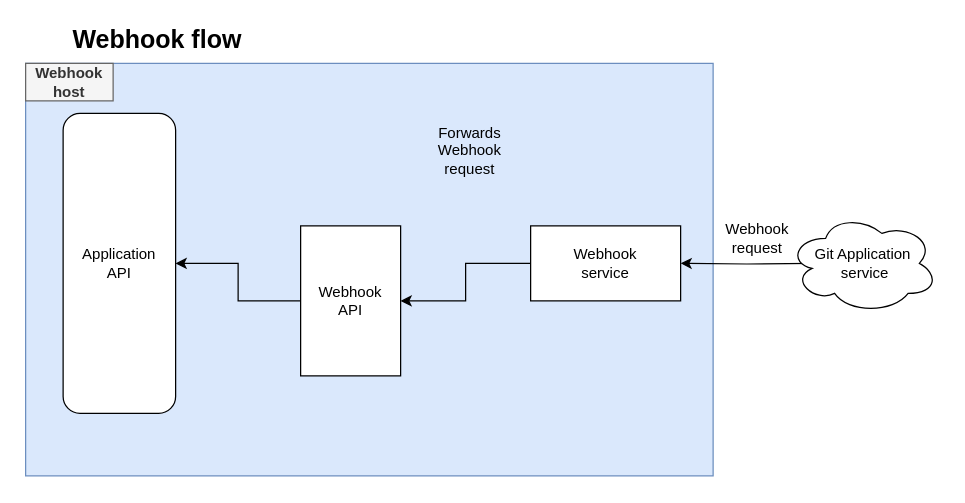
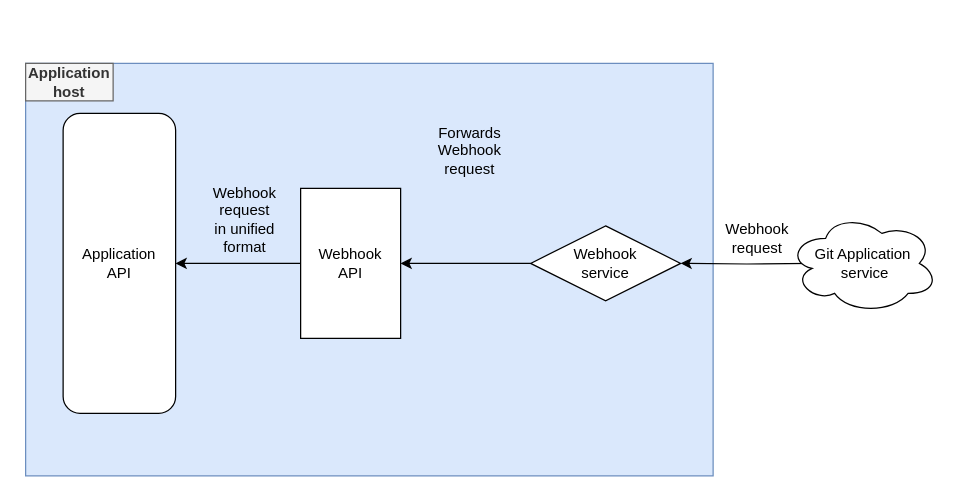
(157, 38) -> none
(69, 82) -> (69, 82)
none -> (244, 219)
(606, 263) -> (606, 263)
(351, 301) -> (351, 263)
